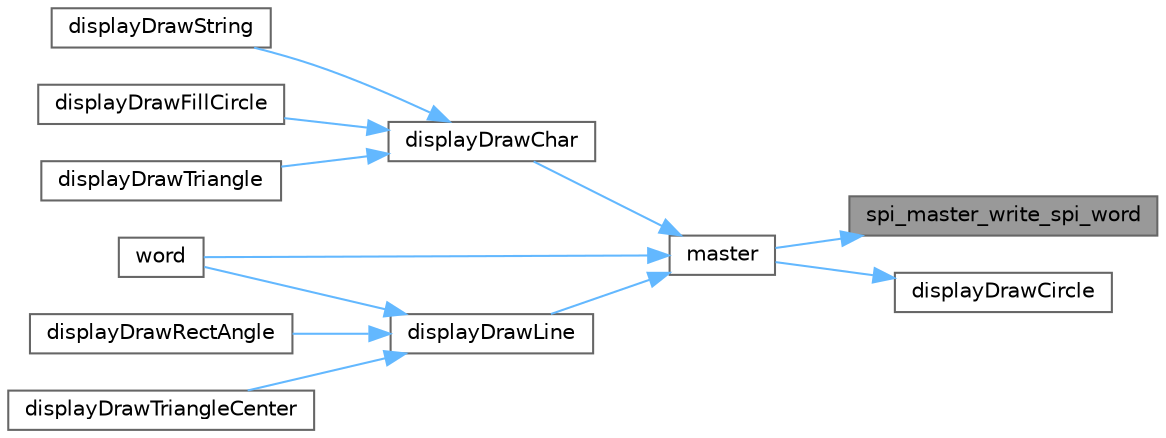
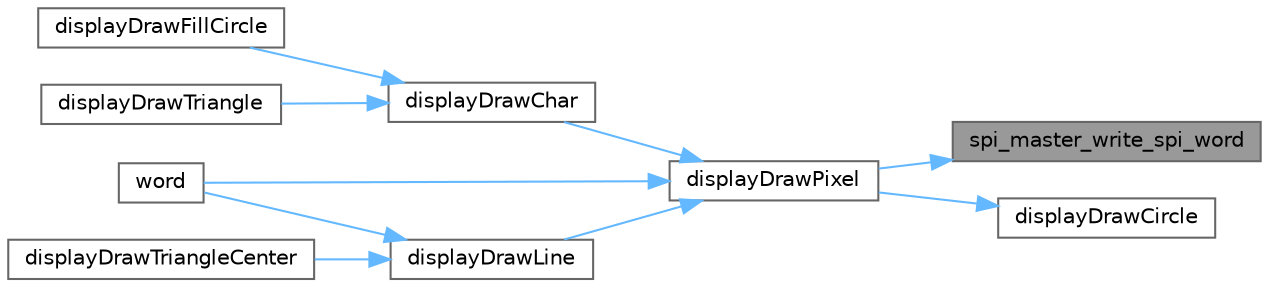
(161, 28) -> none
(722, 255) -> (774, 181)
(161, 334) -> none
